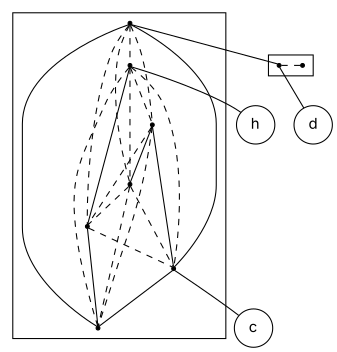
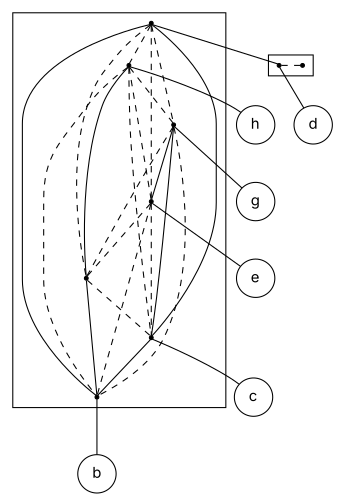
none -> (256, 202)
none -> (256, 278)
none -> (97, 474)
